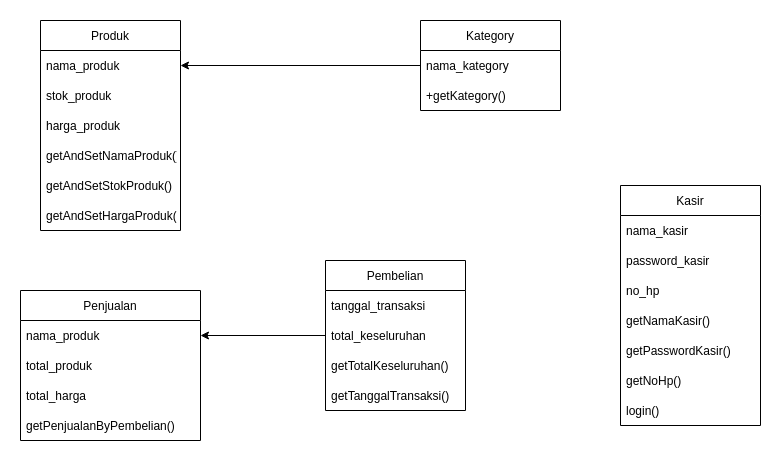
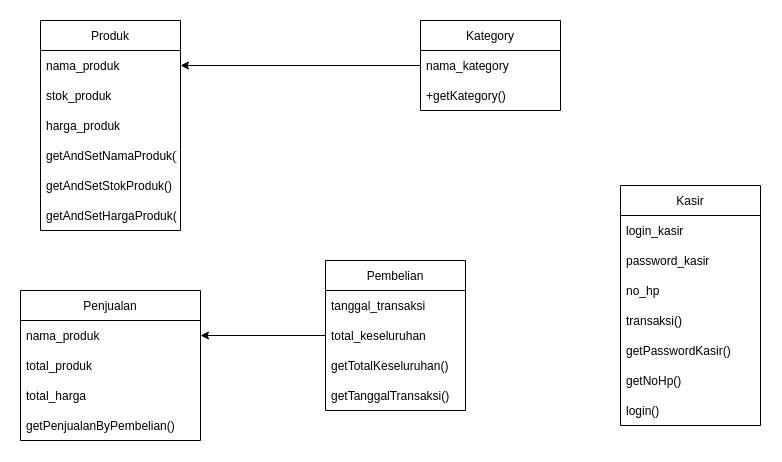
(658, 231) -> (658, 231)
(671, 321) -> (661, 321)
